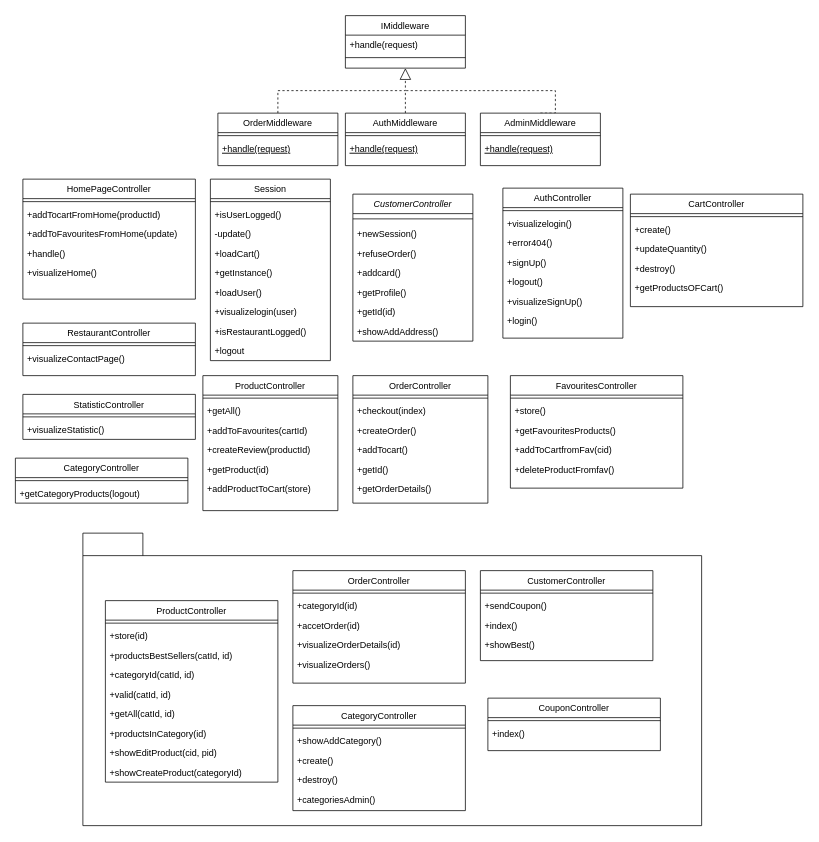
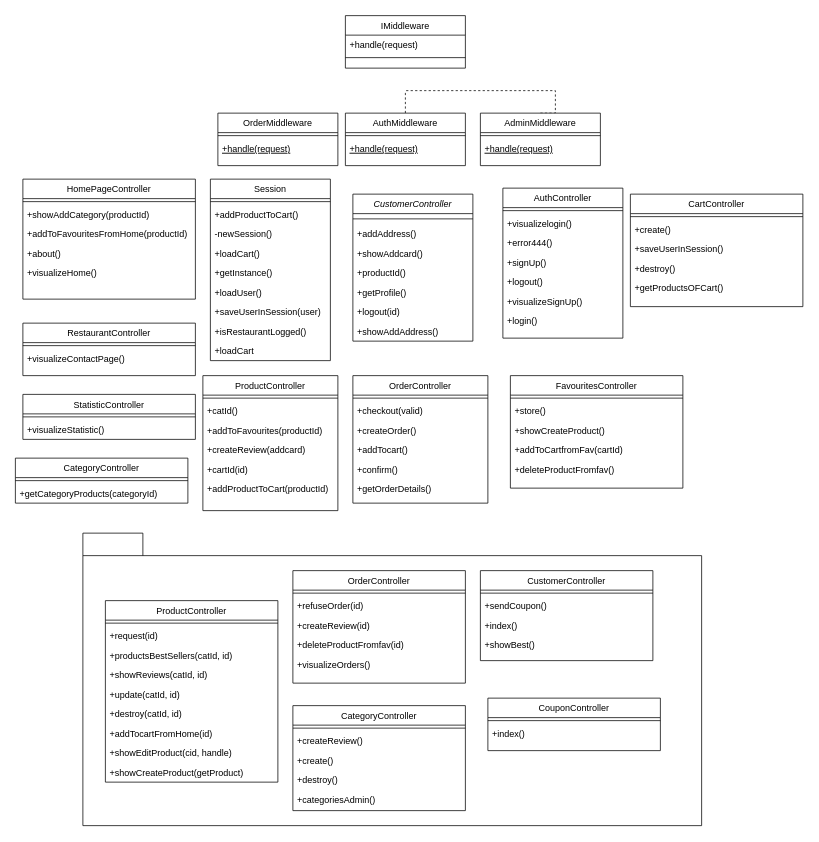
(336, 90) -> none
(100, 215) -> (95, 215)
(251, 215) -> (262, 215)
(106, 234) -> (114, 234)
(237, 234) -> (246, 234)
(389, 234) -> (390, 234)
(535, 243) -> (535, 243)
(676, 249) -> (684, 249)
(49, 254) -> (47, 254)
(392, 254) -> (392, 254)
(382, 273) -> (387, 273)
(262, 312) -> (274, 312)
(381, 312) -> (382, 312)
(231, 351) -> (236, 351)
(227, 411) -> (227, 411)
(396, 411) -> (395, 411)
(266, 431) -> (274, 431)
(574, 431) -> (565, 431)
(266, 450) -> (261, 450)
(569, 450) -> (578, 450)
(244, 470) -> (234, 470)
(377, 470) -> (381, 470)
(267, 489) -> (278, 489)
(89, 494) -> (100, 494)
(334, 606) -> (336, 606)
(334, 626) -> (338, 626)
(134, 636) -> (139, 636)
(356, 645) -> (358, 645)
(161, 675) -> (163, 675)
(146, 695) -> (151, 695)
(149, 714) -> (154, 714)
(166, 734) -> (164, 734)
(342, 741) -> (334, 741)
(169, 753) -> (177, 753)
(185, 773) -> (185, 773)
